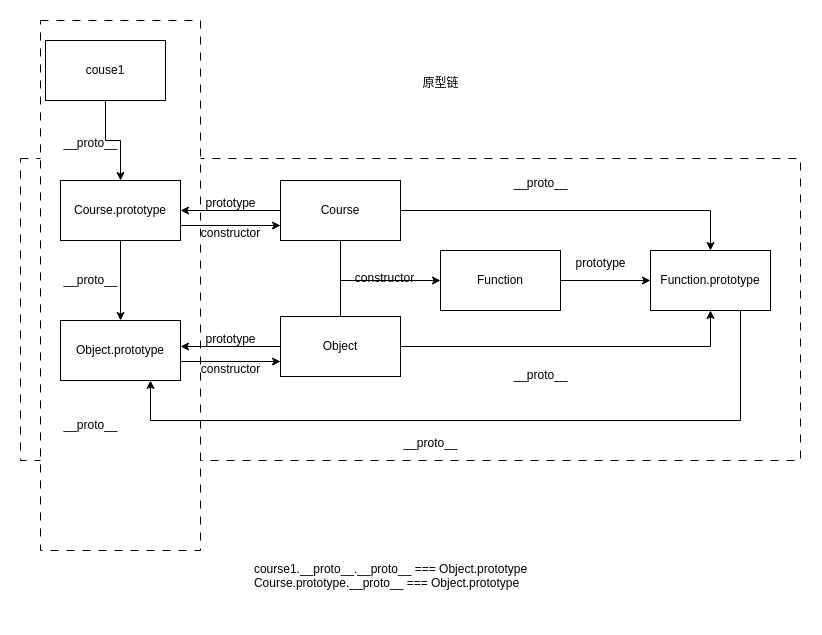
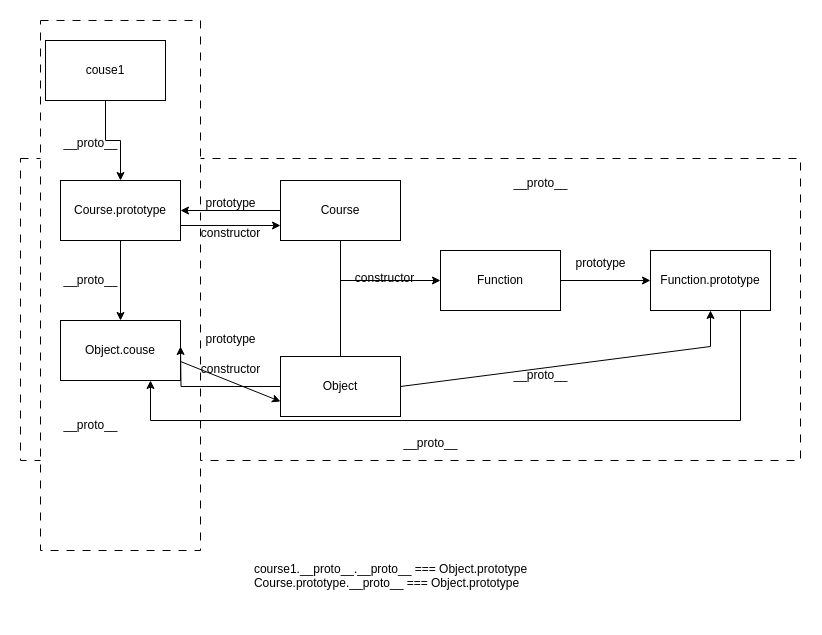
(441, 84) -> none
(572, 211) -> none
(341, 347) -> (341, 387)
(121, 351) -> (121, 351)
